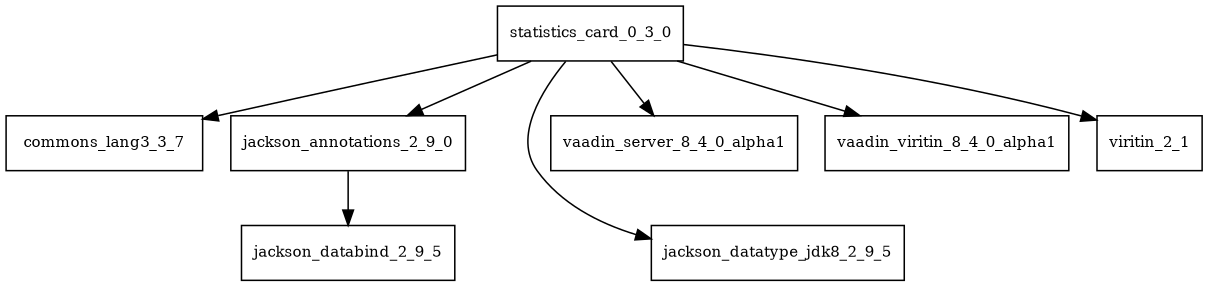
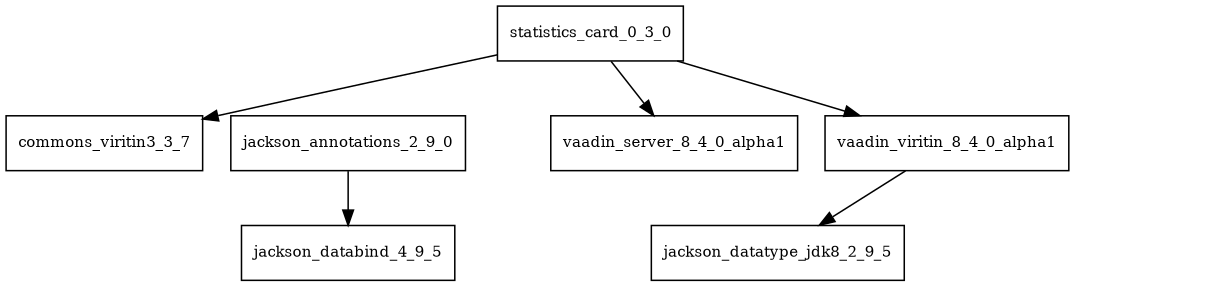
(476, 85) -> none
(104, 143) -> (104, 143)
(1150, 143) -> none
(537, 170) -> (869, 194)
(348, 253) -> (348, 253)
